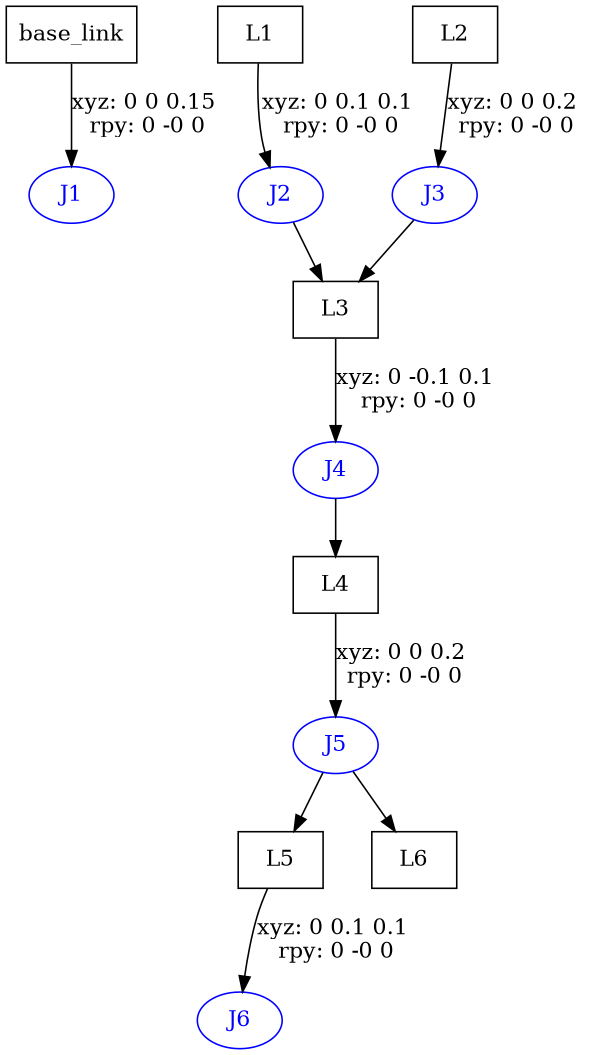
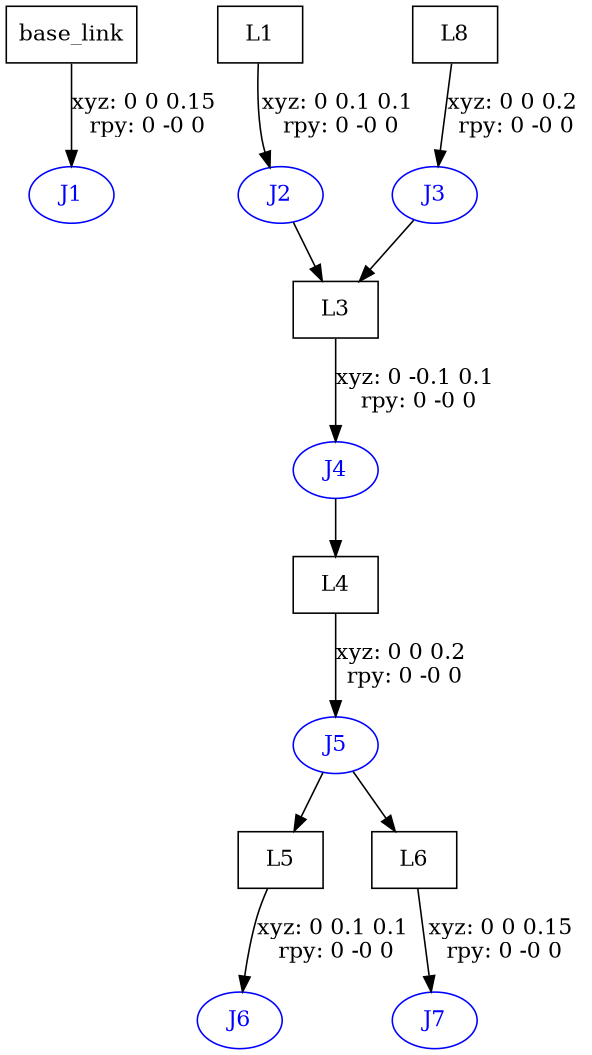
(455, 35) -> (455, 35)
none -> (435, 1020)
